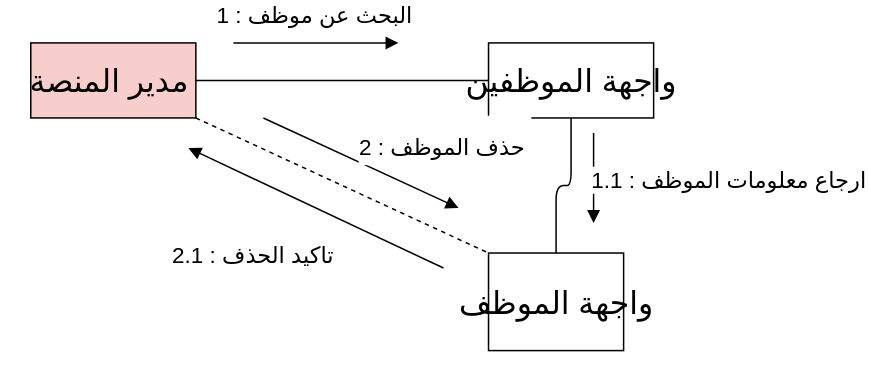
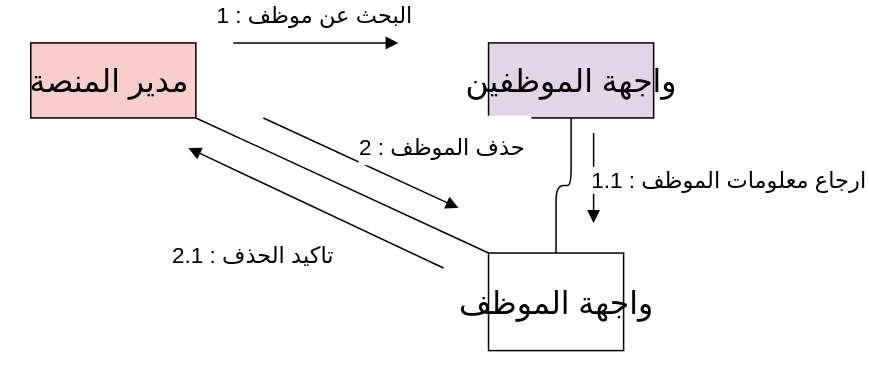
(342, 80) -> none
(571, 80) -> (571, 80)
(343, 186) -> (343, 186)
